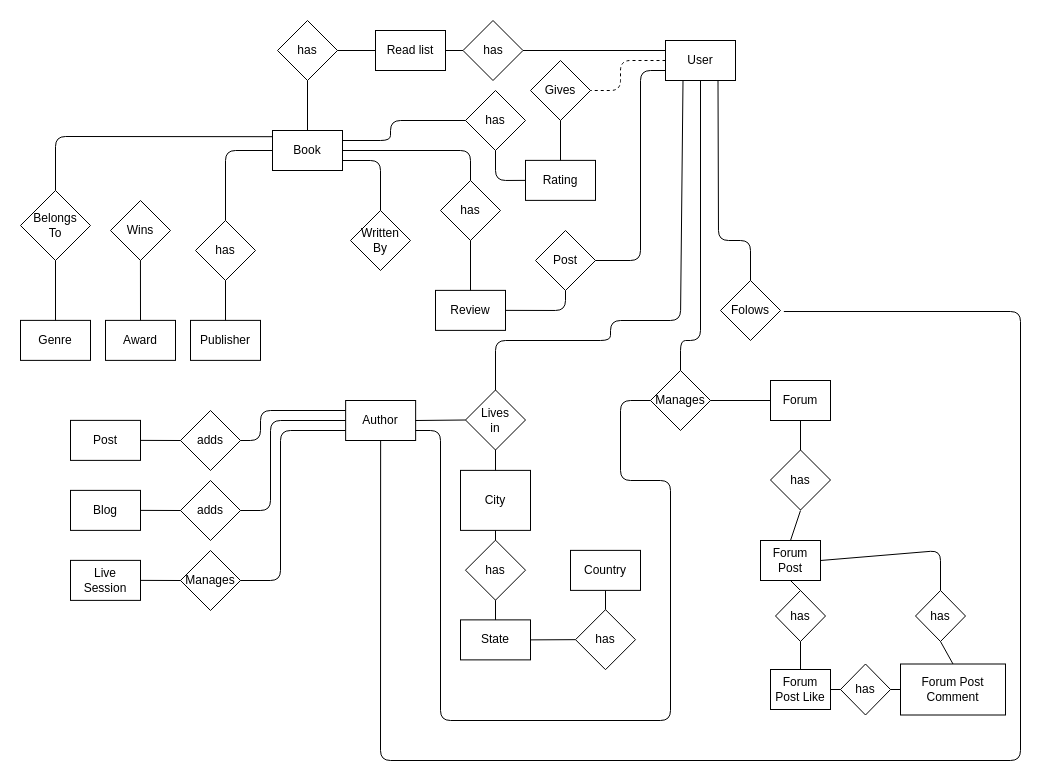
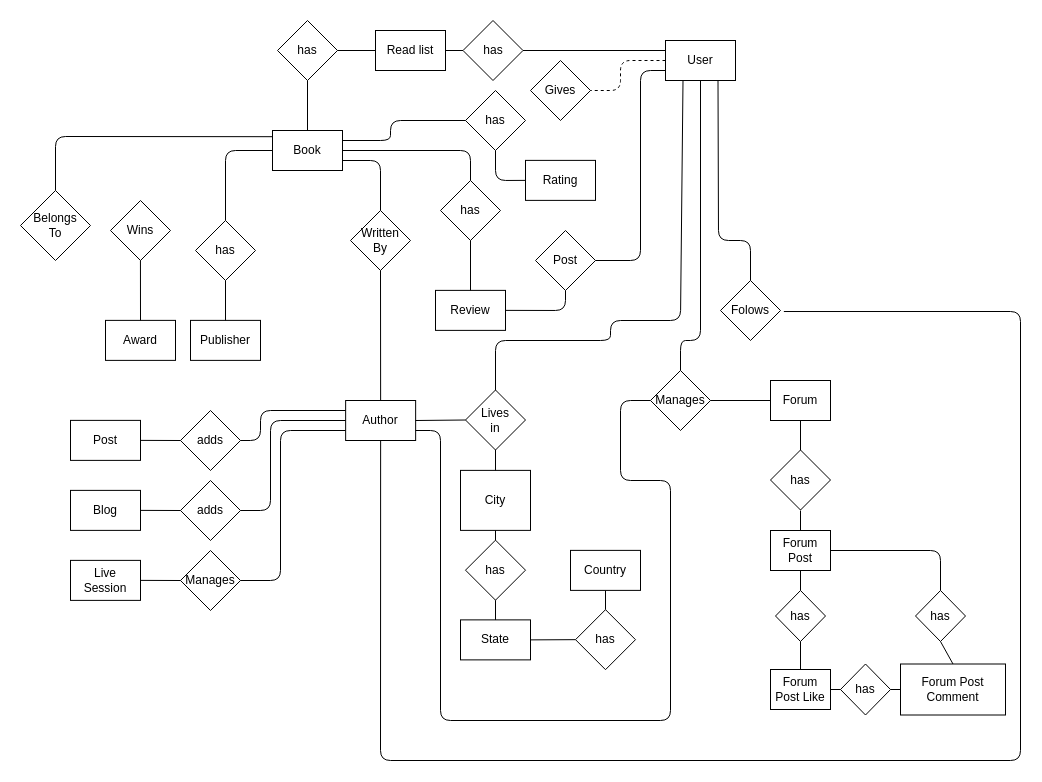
(561, 140) -> none
(56, 290) -> none
none -> (381, 336)
(56, 340) -> none
(791, 561) -> (801, 551)
